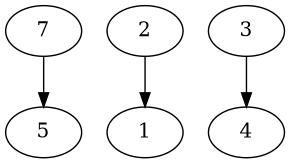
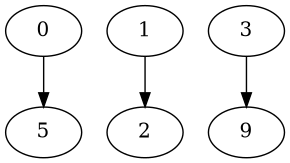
(44, 31) -> (44, 31)
(145, 75) -> (145, 75)
(246, 132) -> (246, 132)
